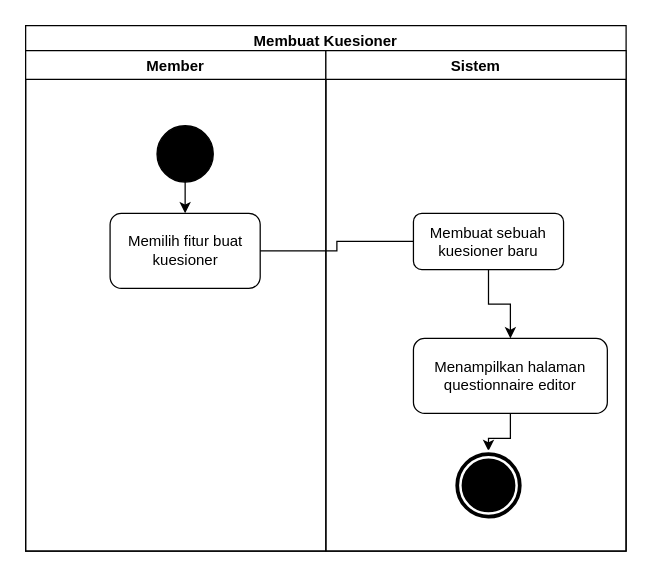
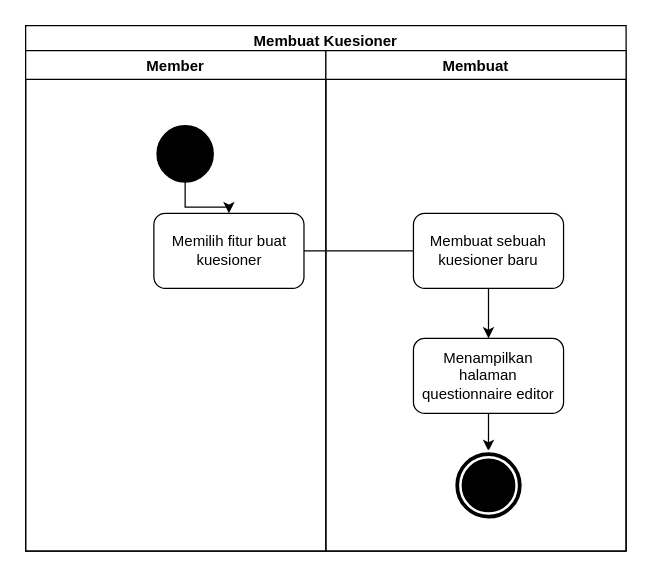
(475, 66) -> (475, 66)
(488, 241) -> (488, 251)
(185, 251) -> (229, 251)
(510, 376) -> (488, 376)
